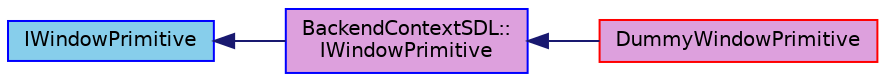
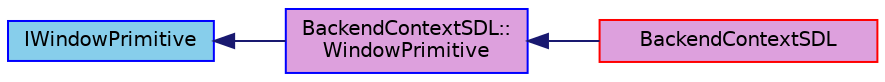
(407, 41) -> (407, 41)
(738, 41) -> (738, 41)
